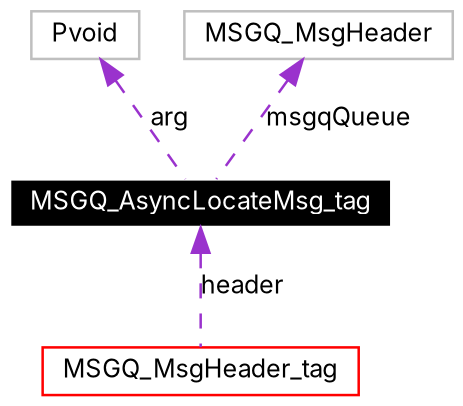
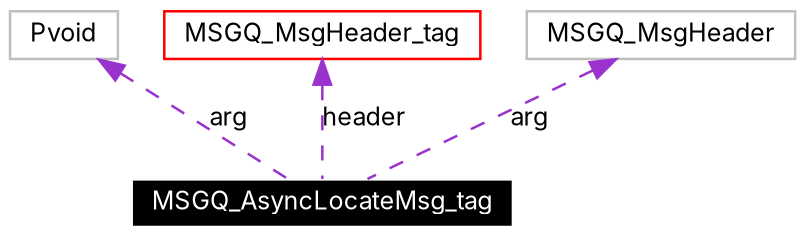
(339, 119) -> (531, 119)
(201, 300) -> (322, 132)
